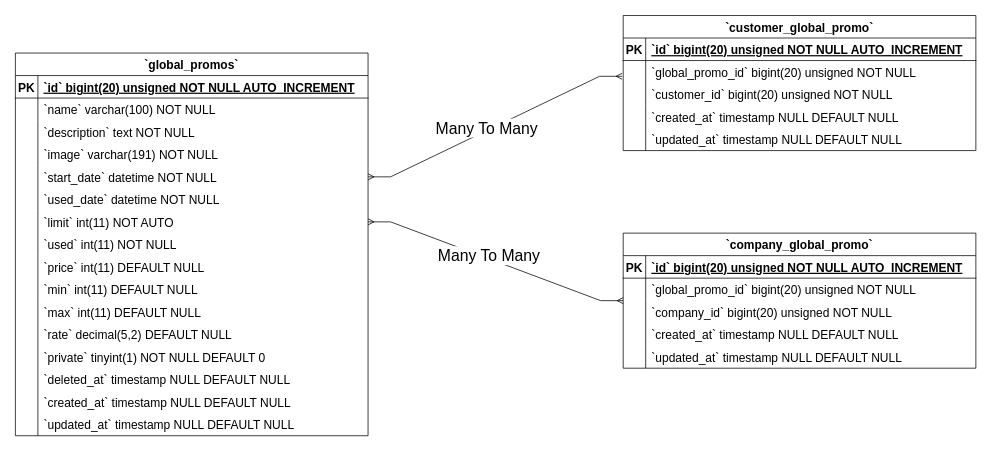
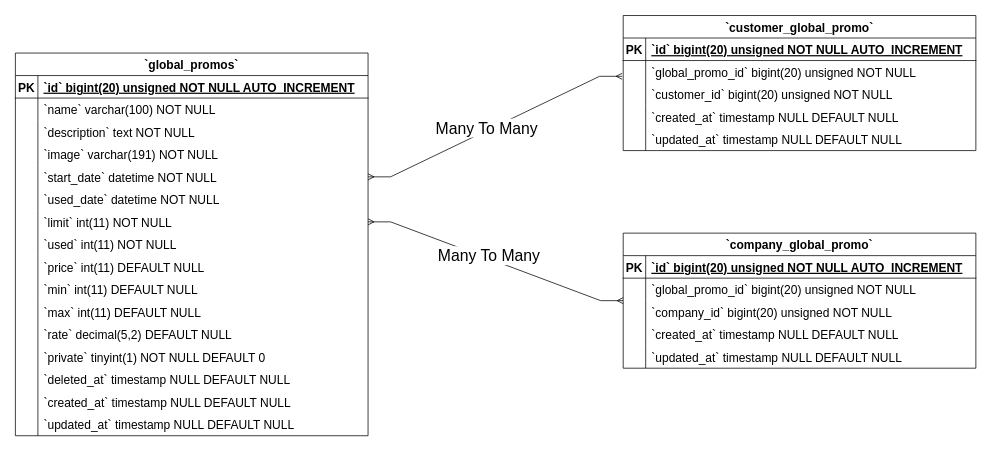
(113, 223) -> (113, 223)
